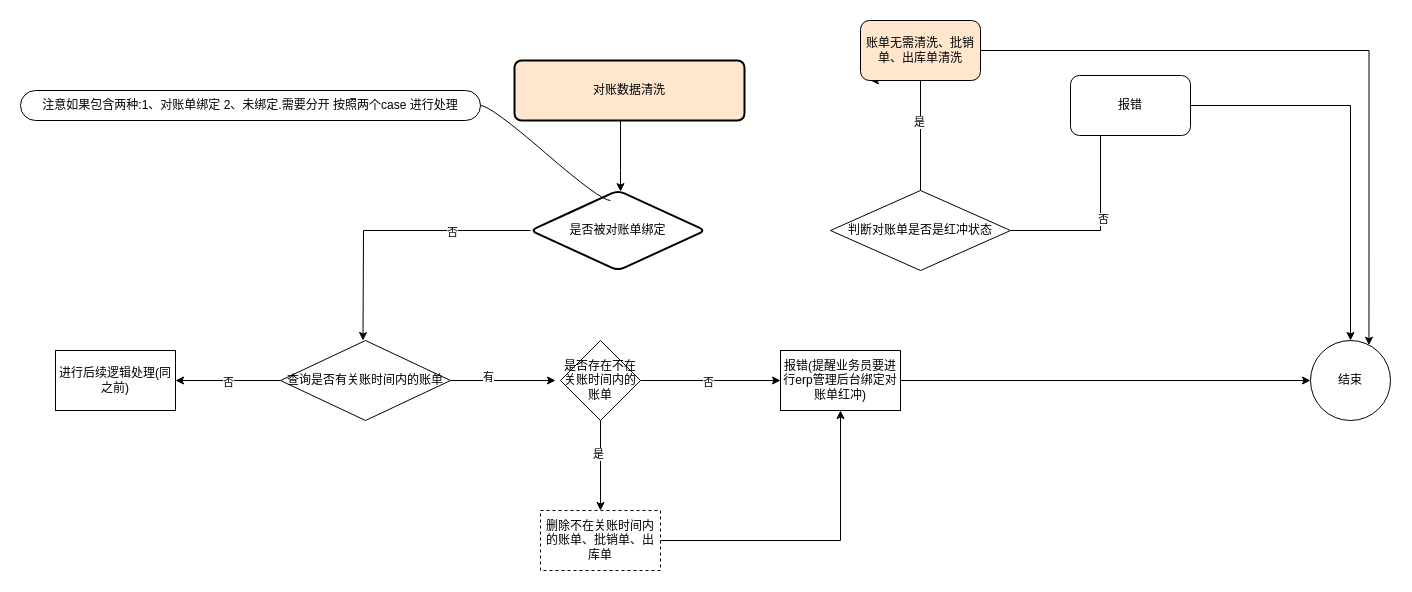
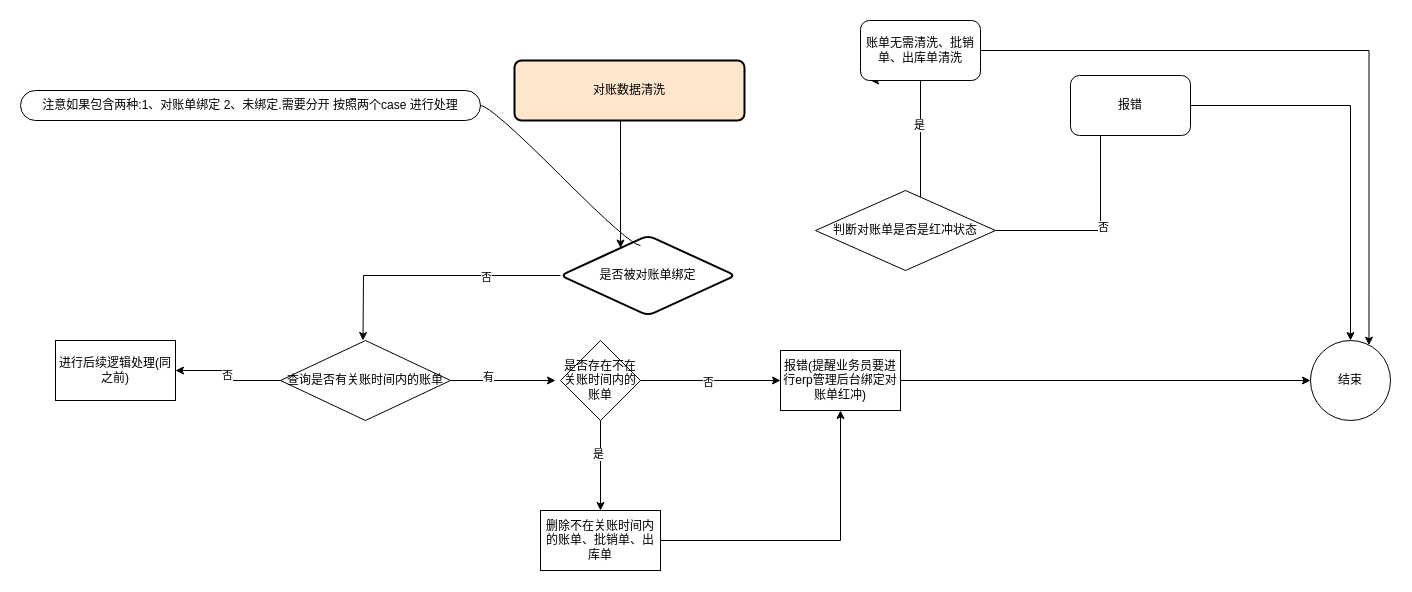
(921, 51) -> (921, 51)
(618, 231) -> (648, 276)
(921, 231) -> (906, 231)
(116, 381) -> (116, 371)
(601, 541) -> (601, 541)
